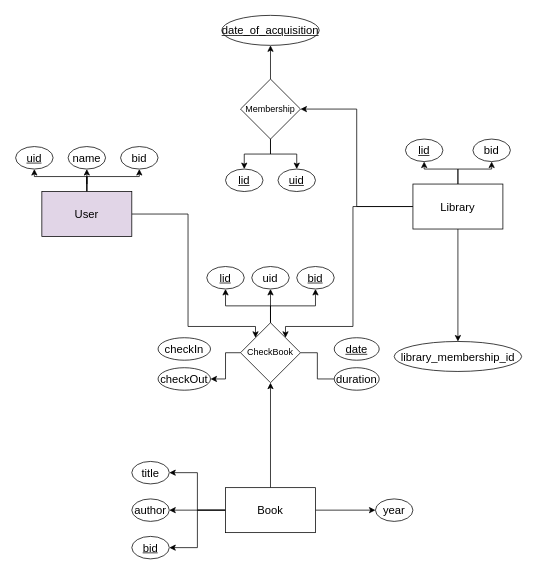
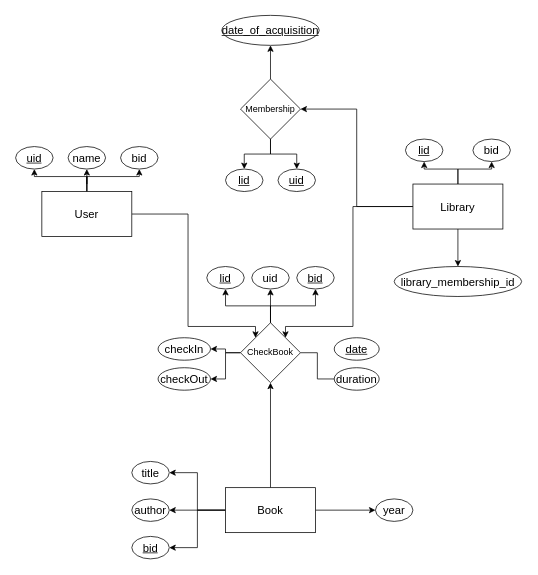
(87, 214) -> (87, 214)
none -> (223, 349)
(458, 357) -> (458, 282)
